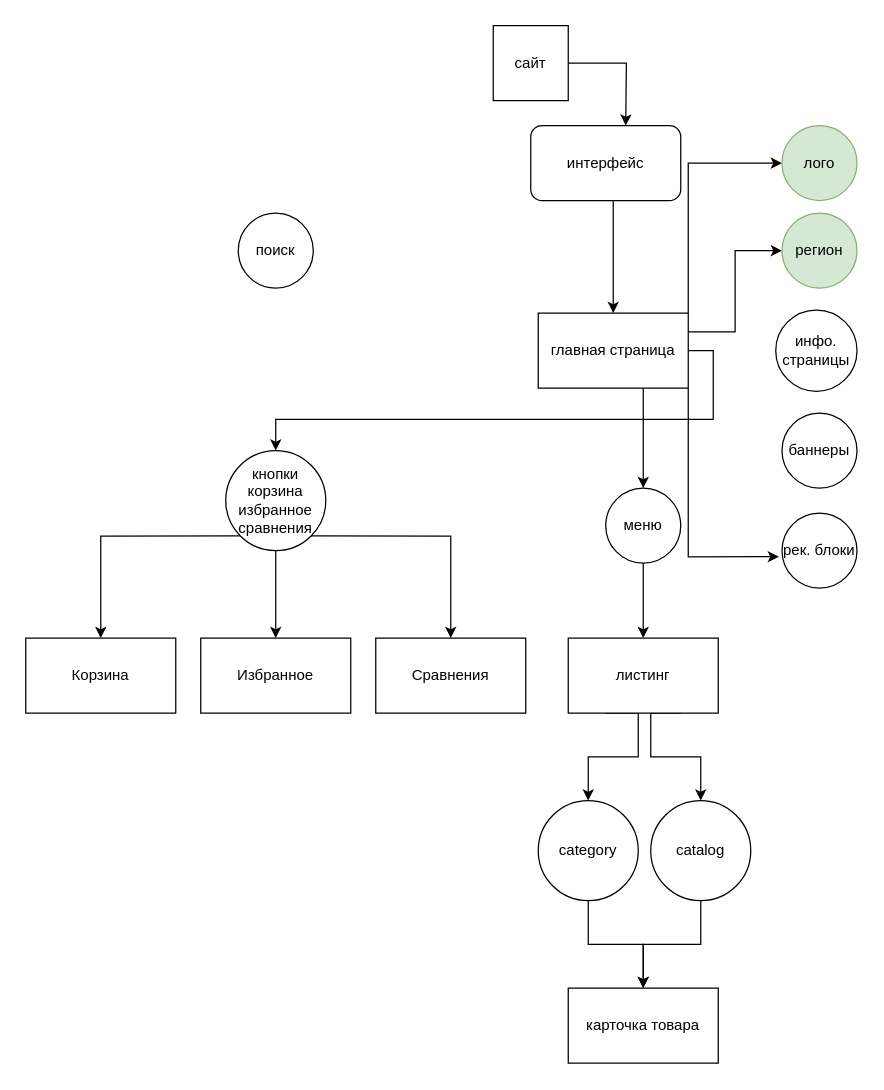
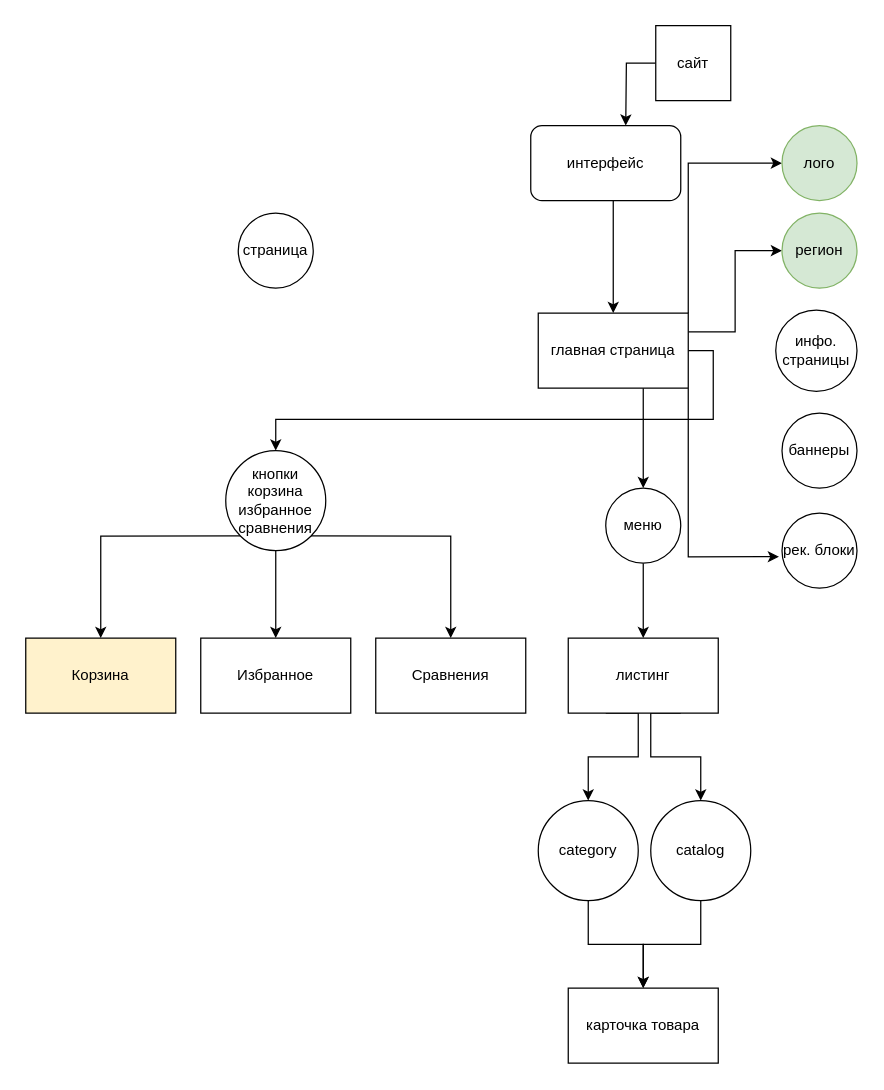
(531, 63) -> (693, 63)
(276, 251) -> (276, 251)
(101, 676) -> (101, 676)
